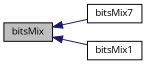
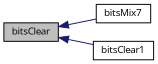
(28, 32) -> (31, 32)
(115, 51) -> (123, 51)
